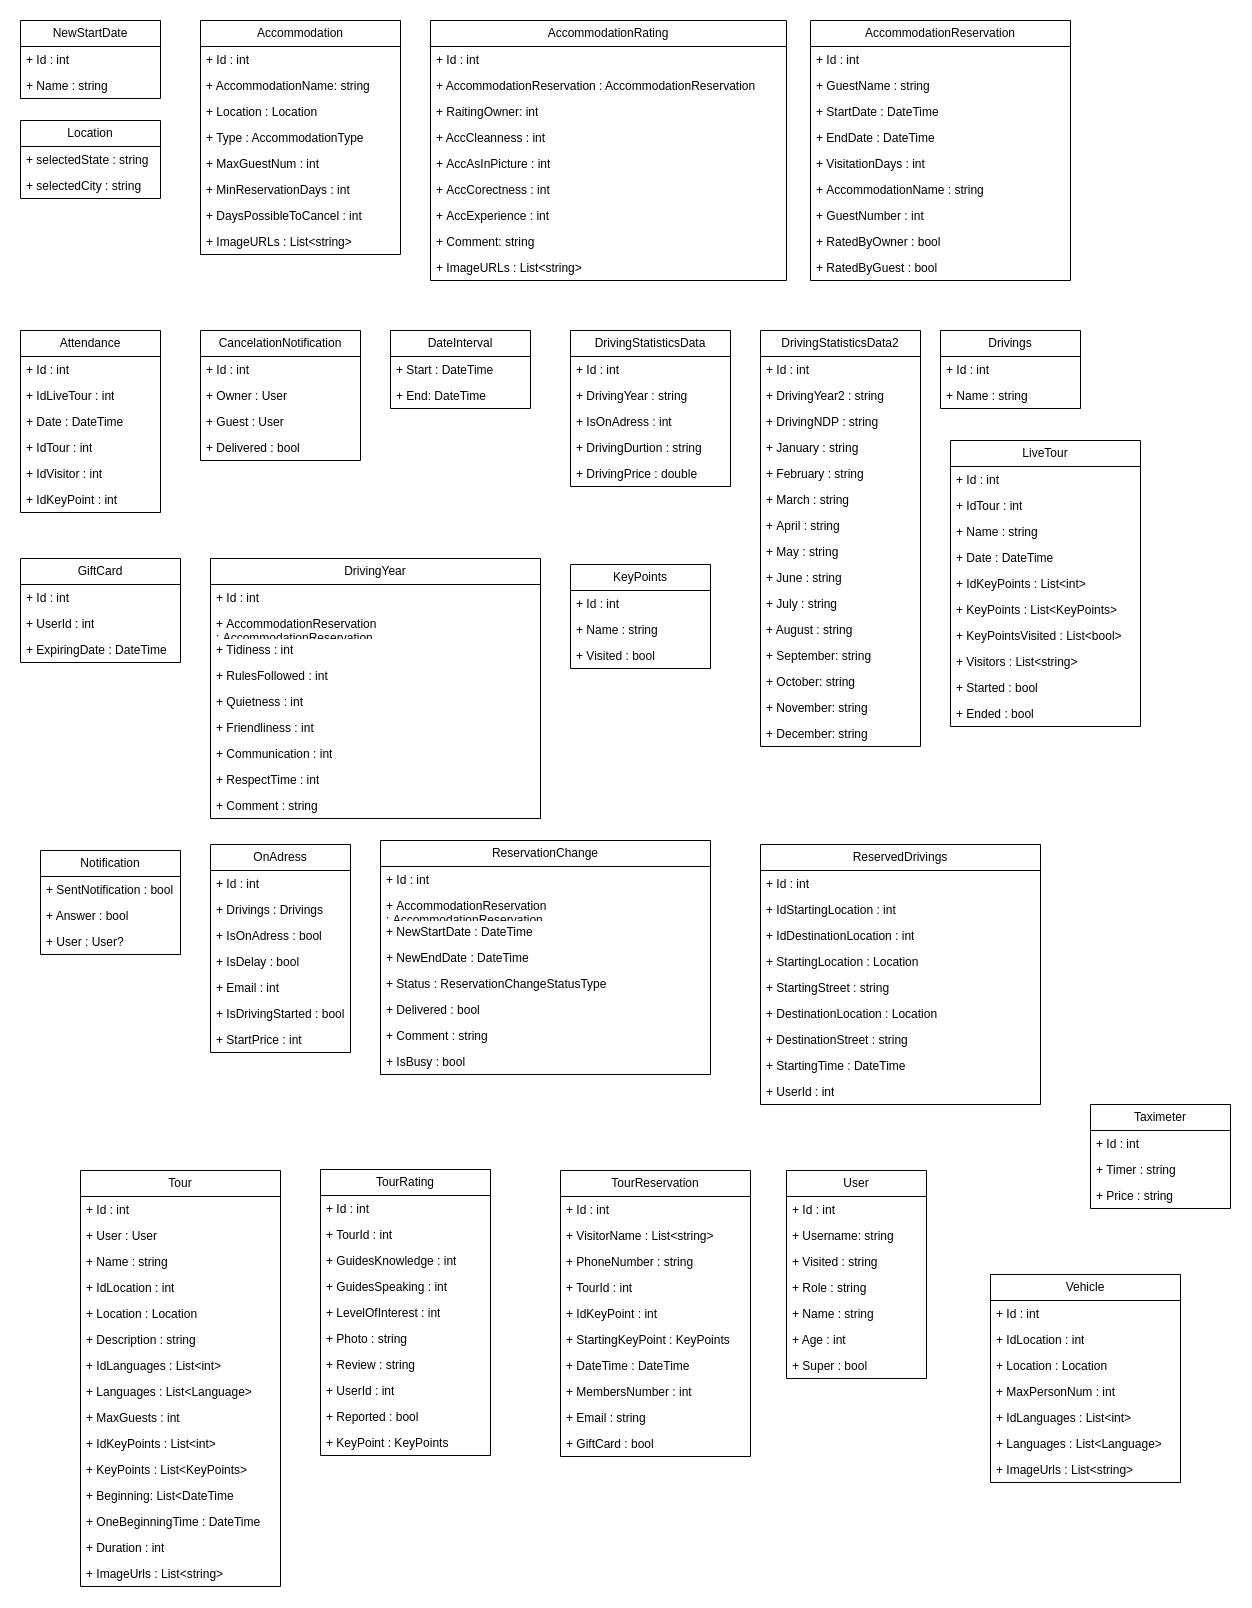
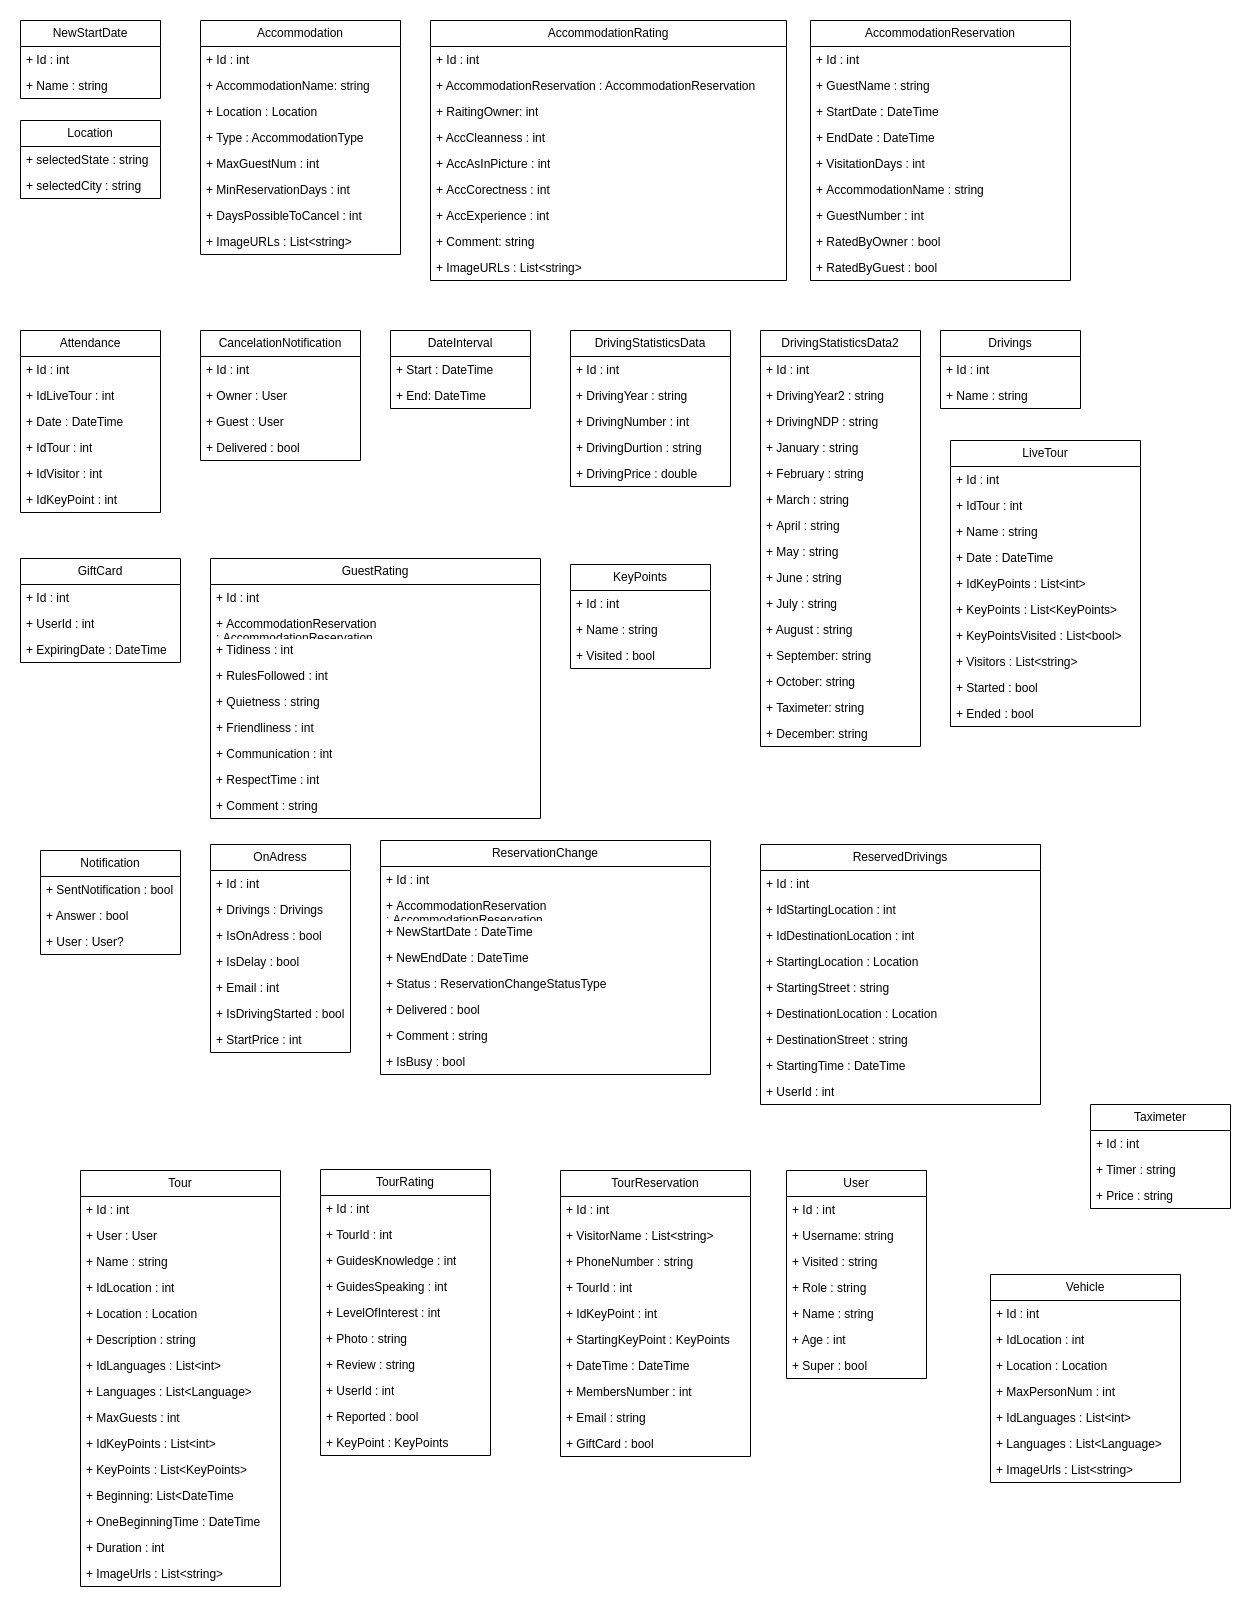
(629, 423) -> (636, 423)
(376, 572) -> (376, 572)
(266, 703) -> (276, 703)
(821, 709) -> (823, 709)
